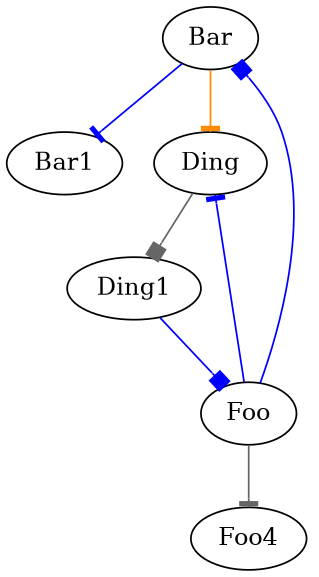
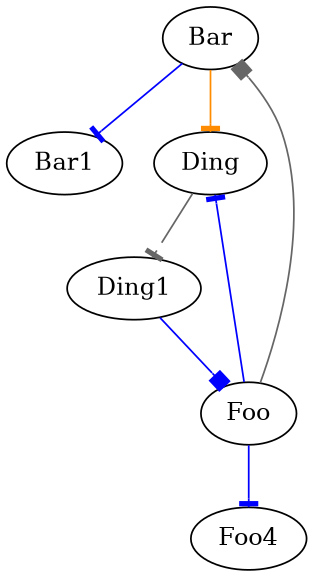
(177, 218) -> (177, 218)
(293, 227) -> (293, 227)
(249, 472) -> (249, 472)
